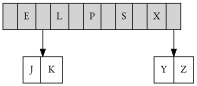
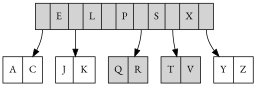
none -> (23, 70)
none -> (128, 70)
none -> (181, 70)
